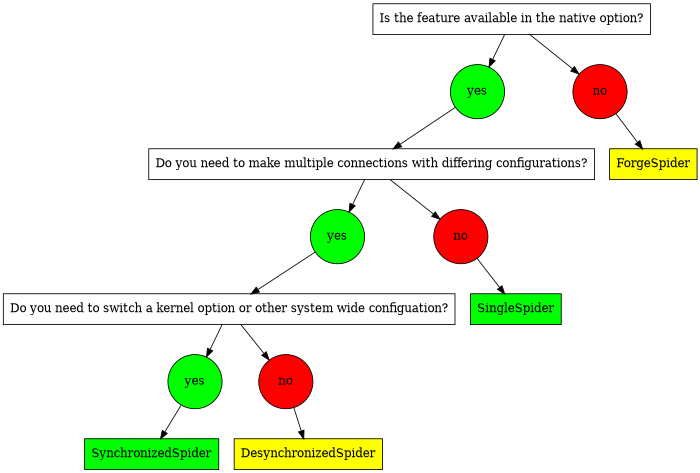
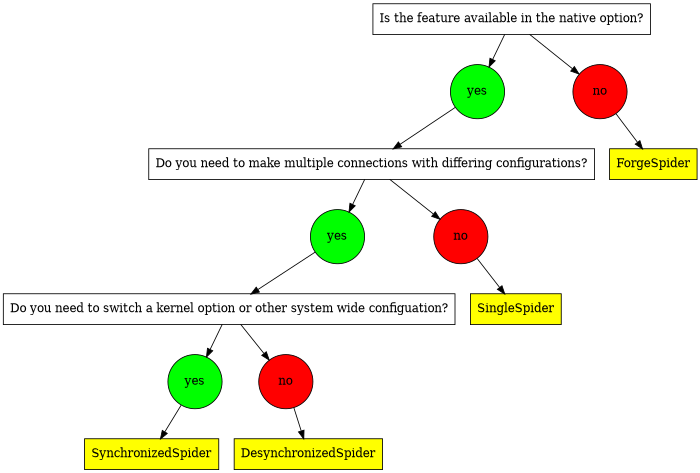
(516, 309) -> (516, 309)
(152, 454) -> (152, 454)
